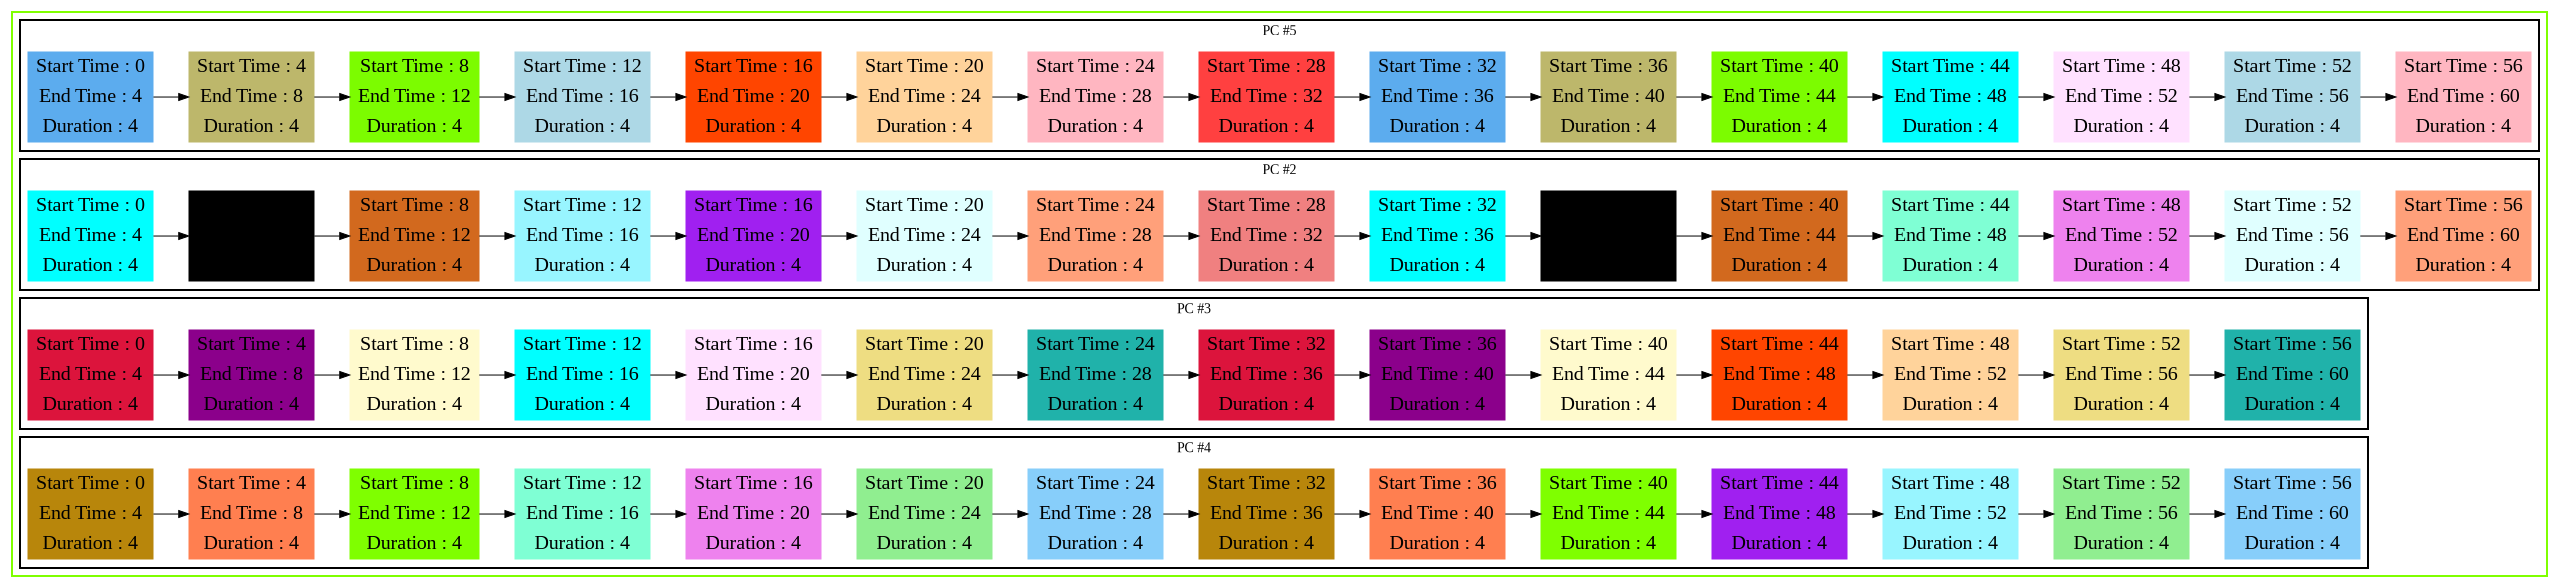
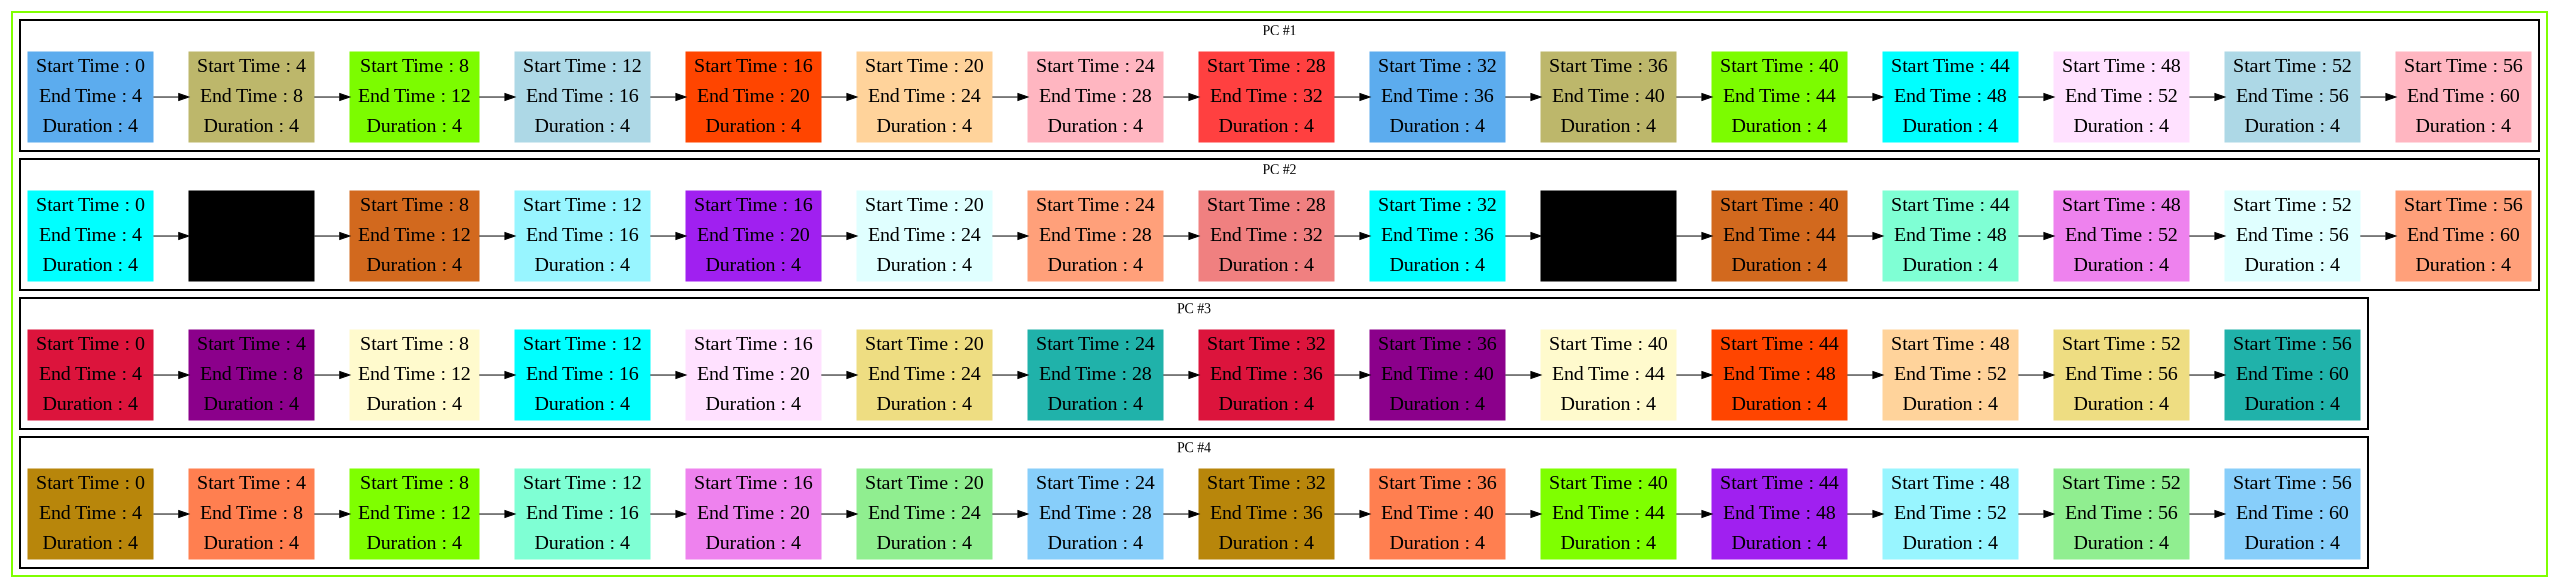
(1280, 32) -> (1280, 32)
